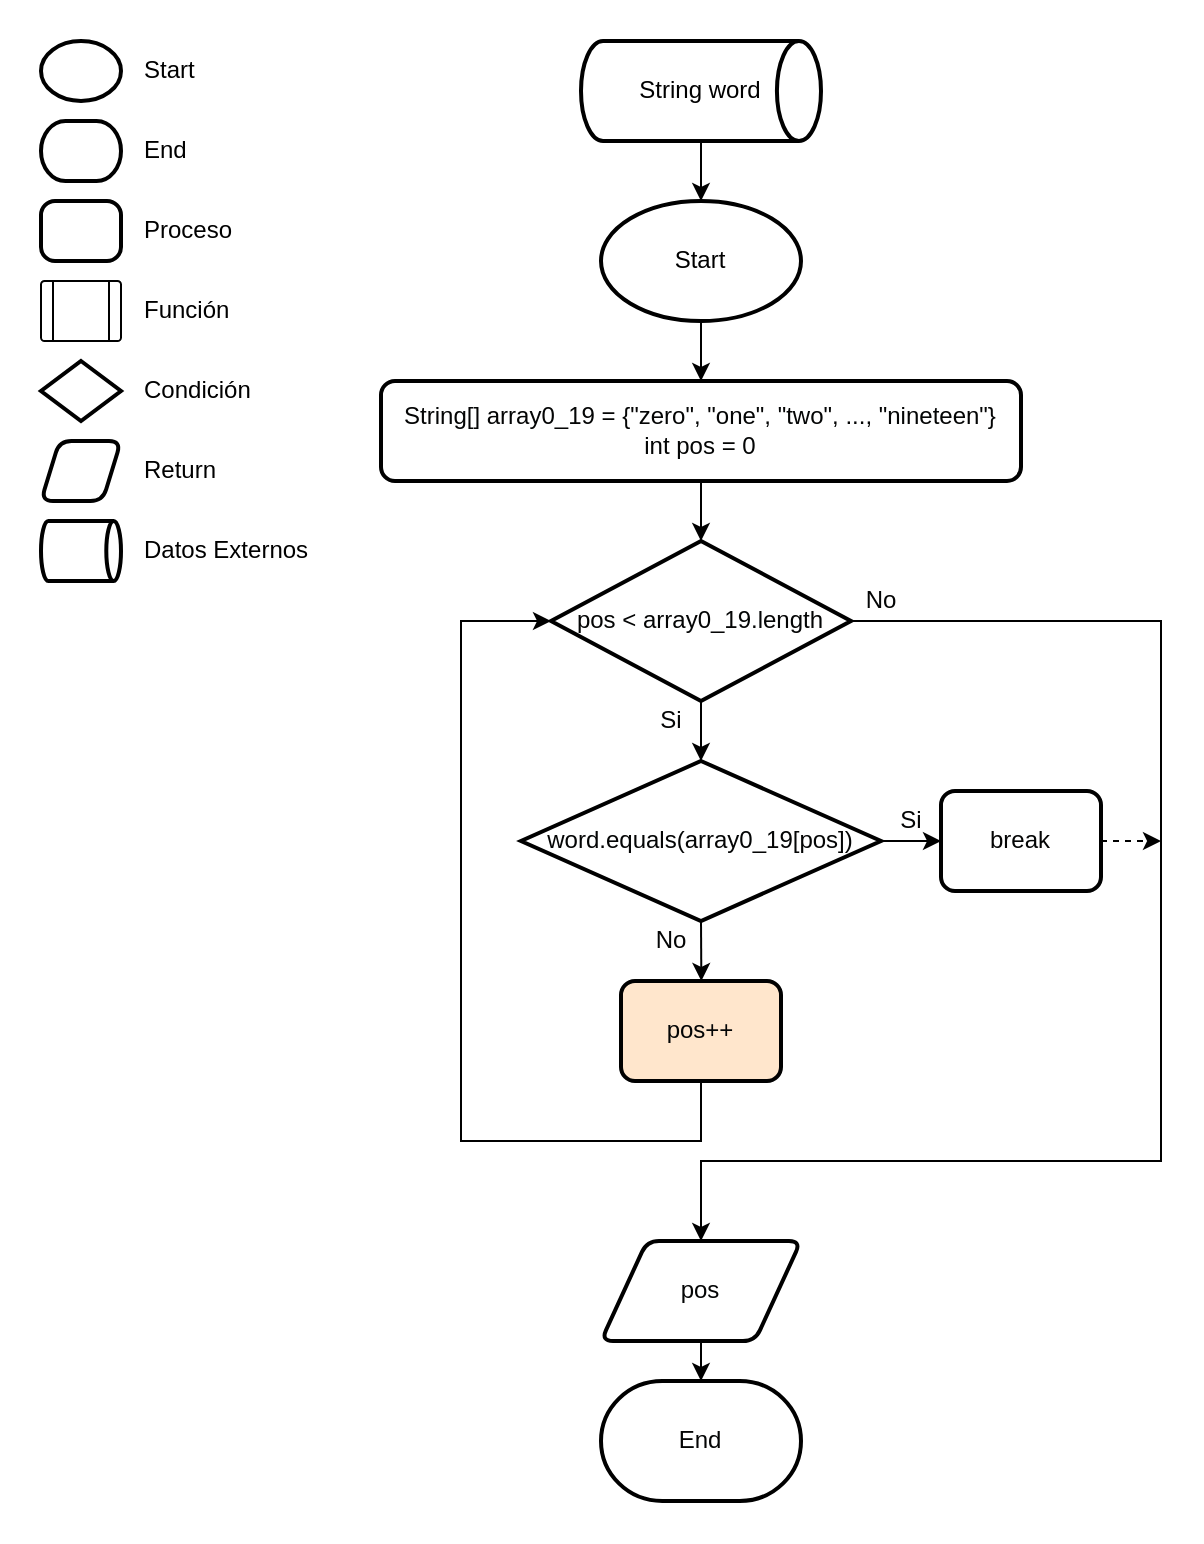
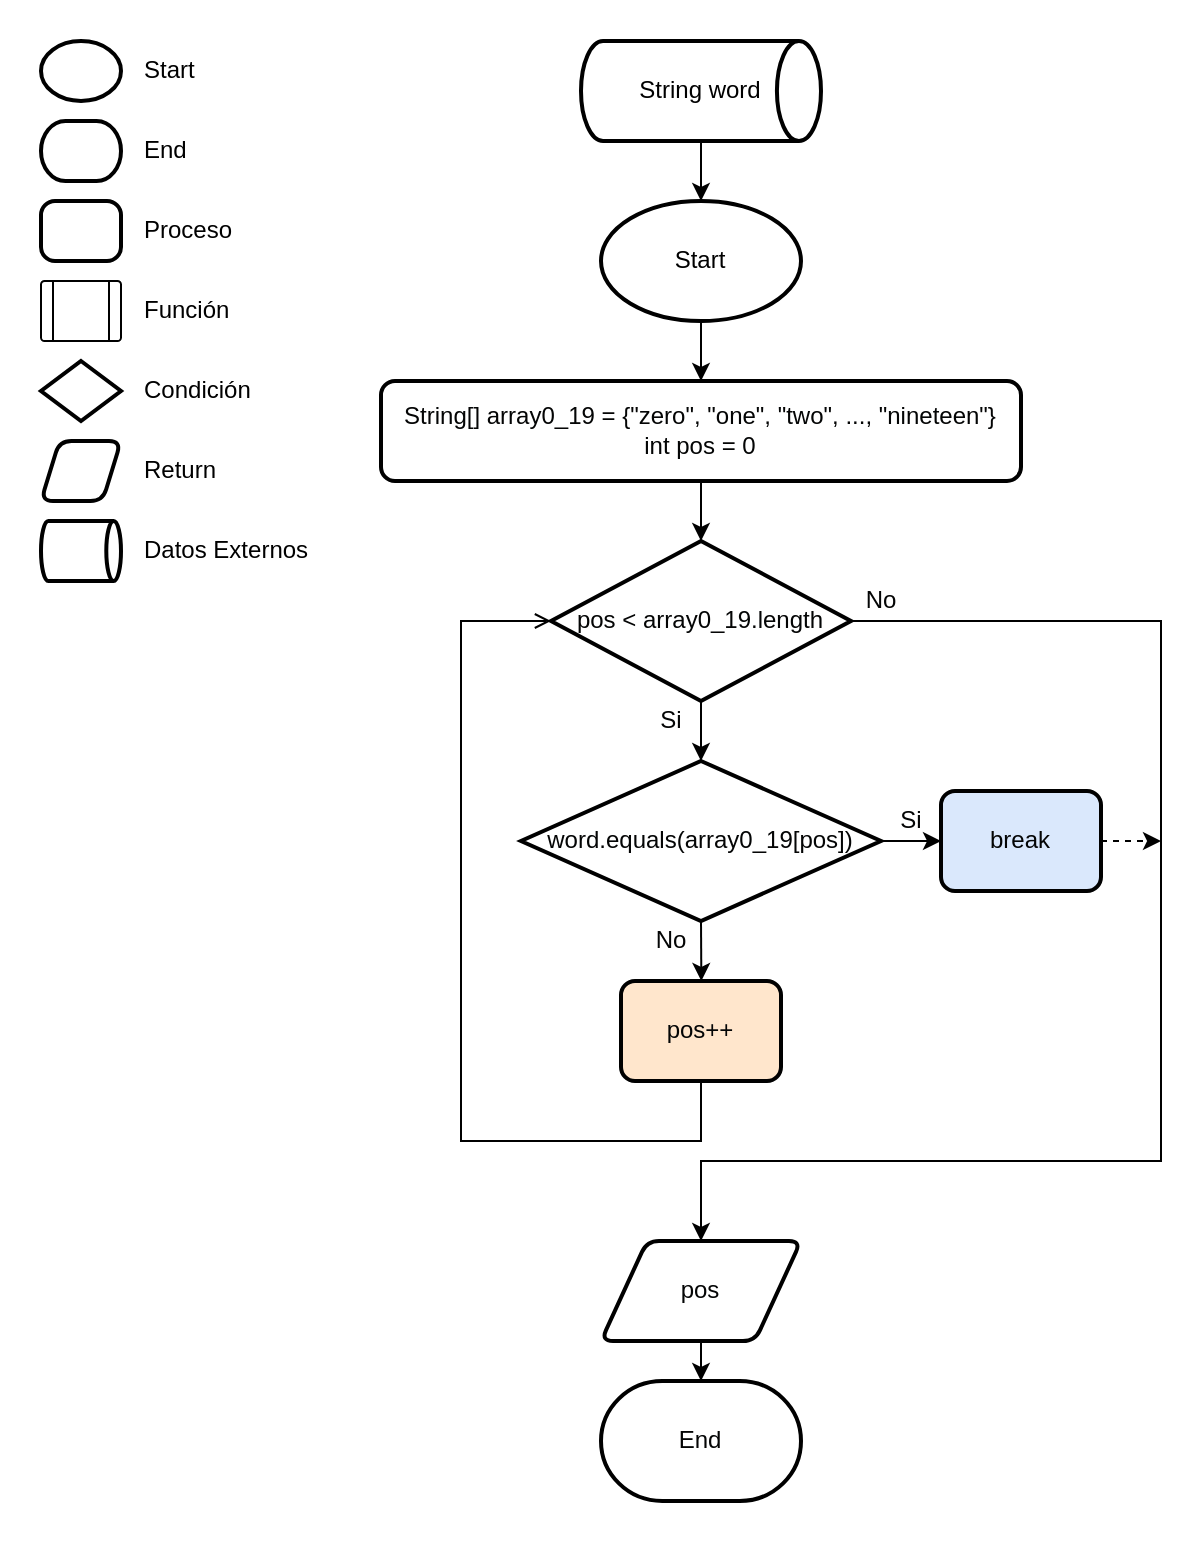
(536, 621) -> (538, 621)
(1021, 841) -> (1021, 841)
